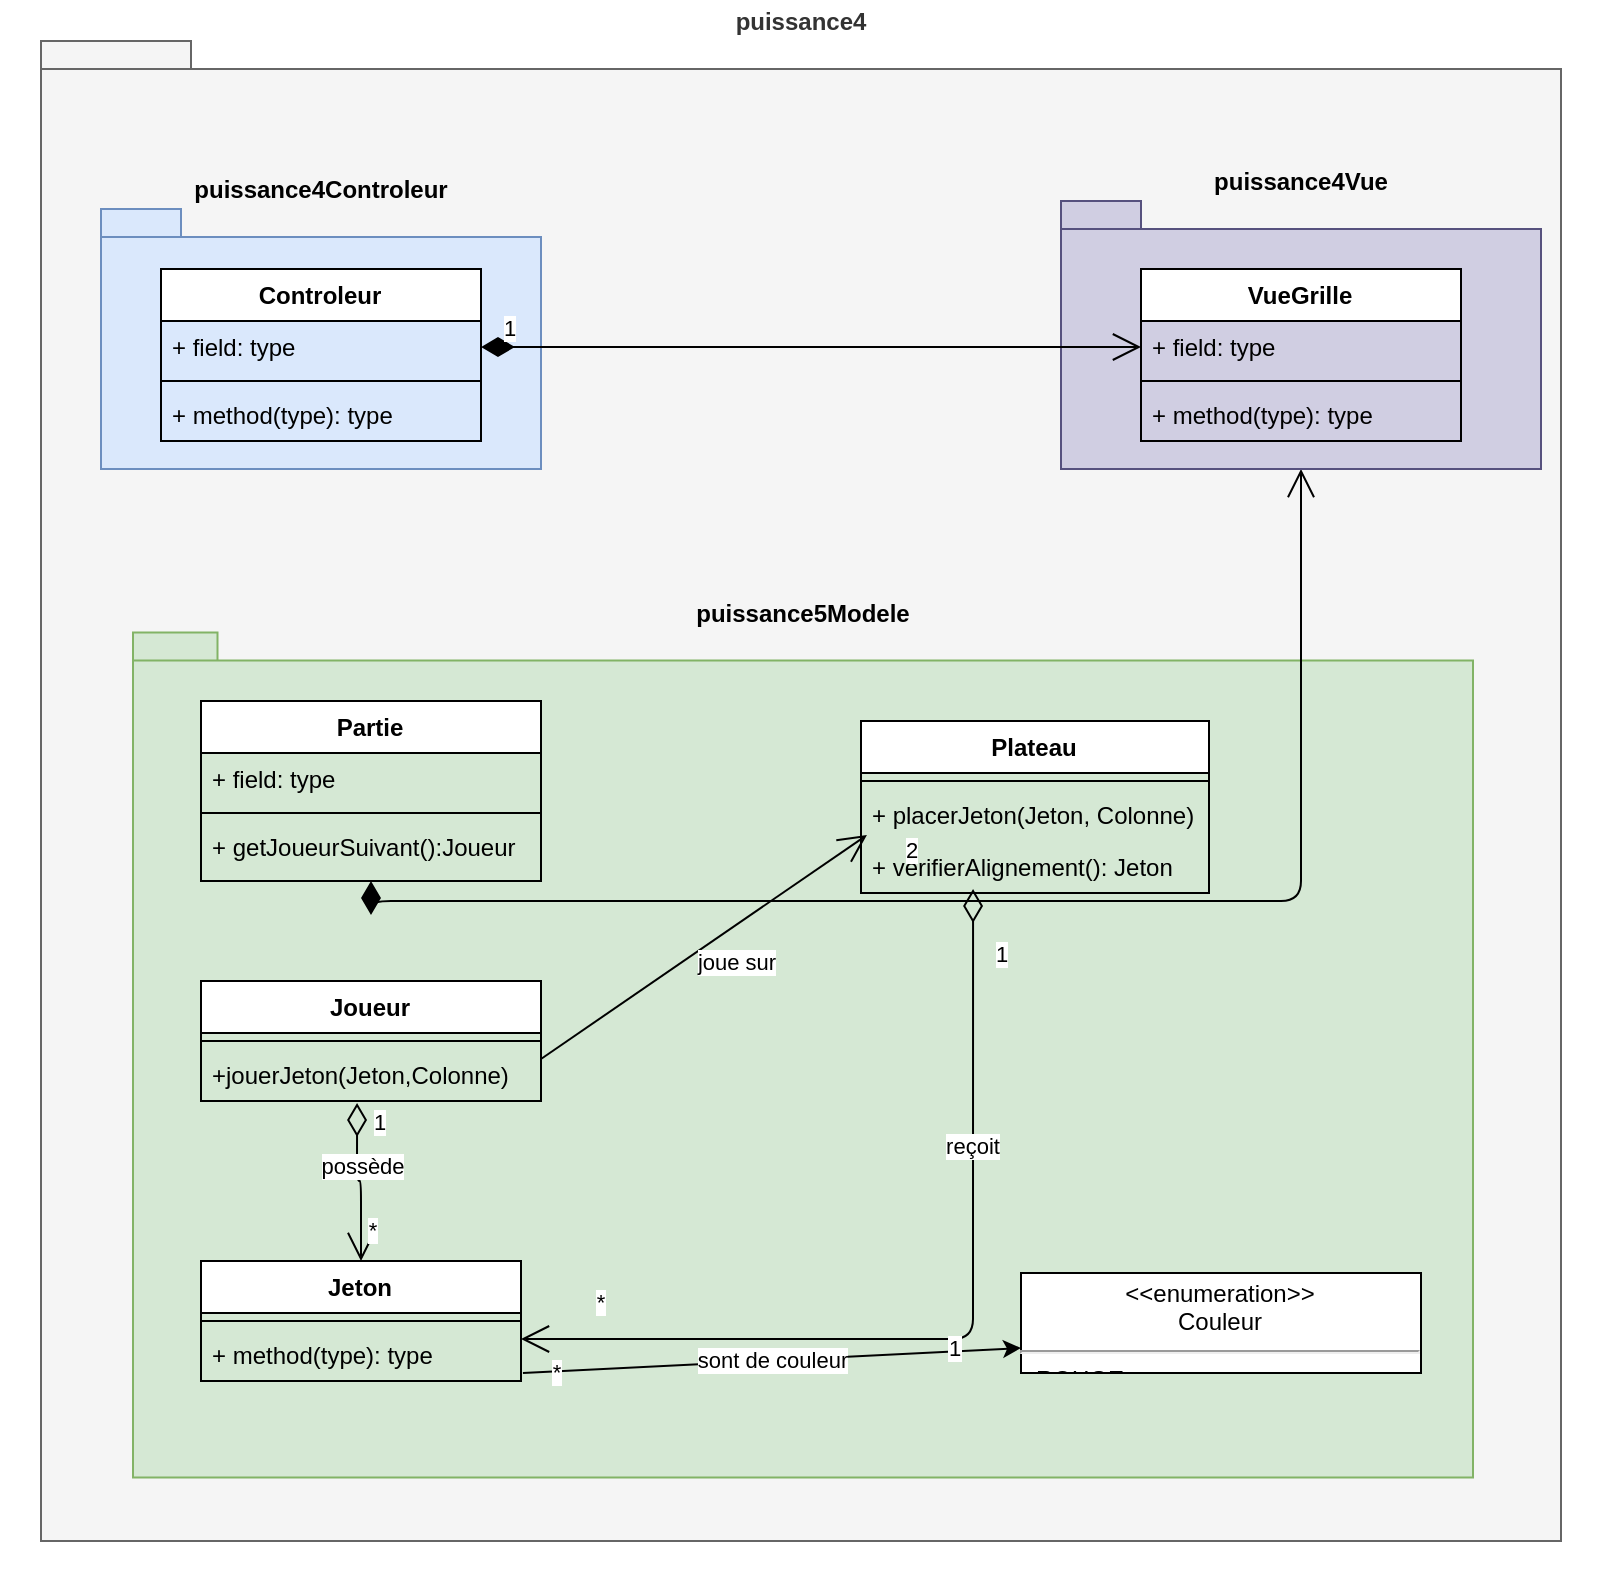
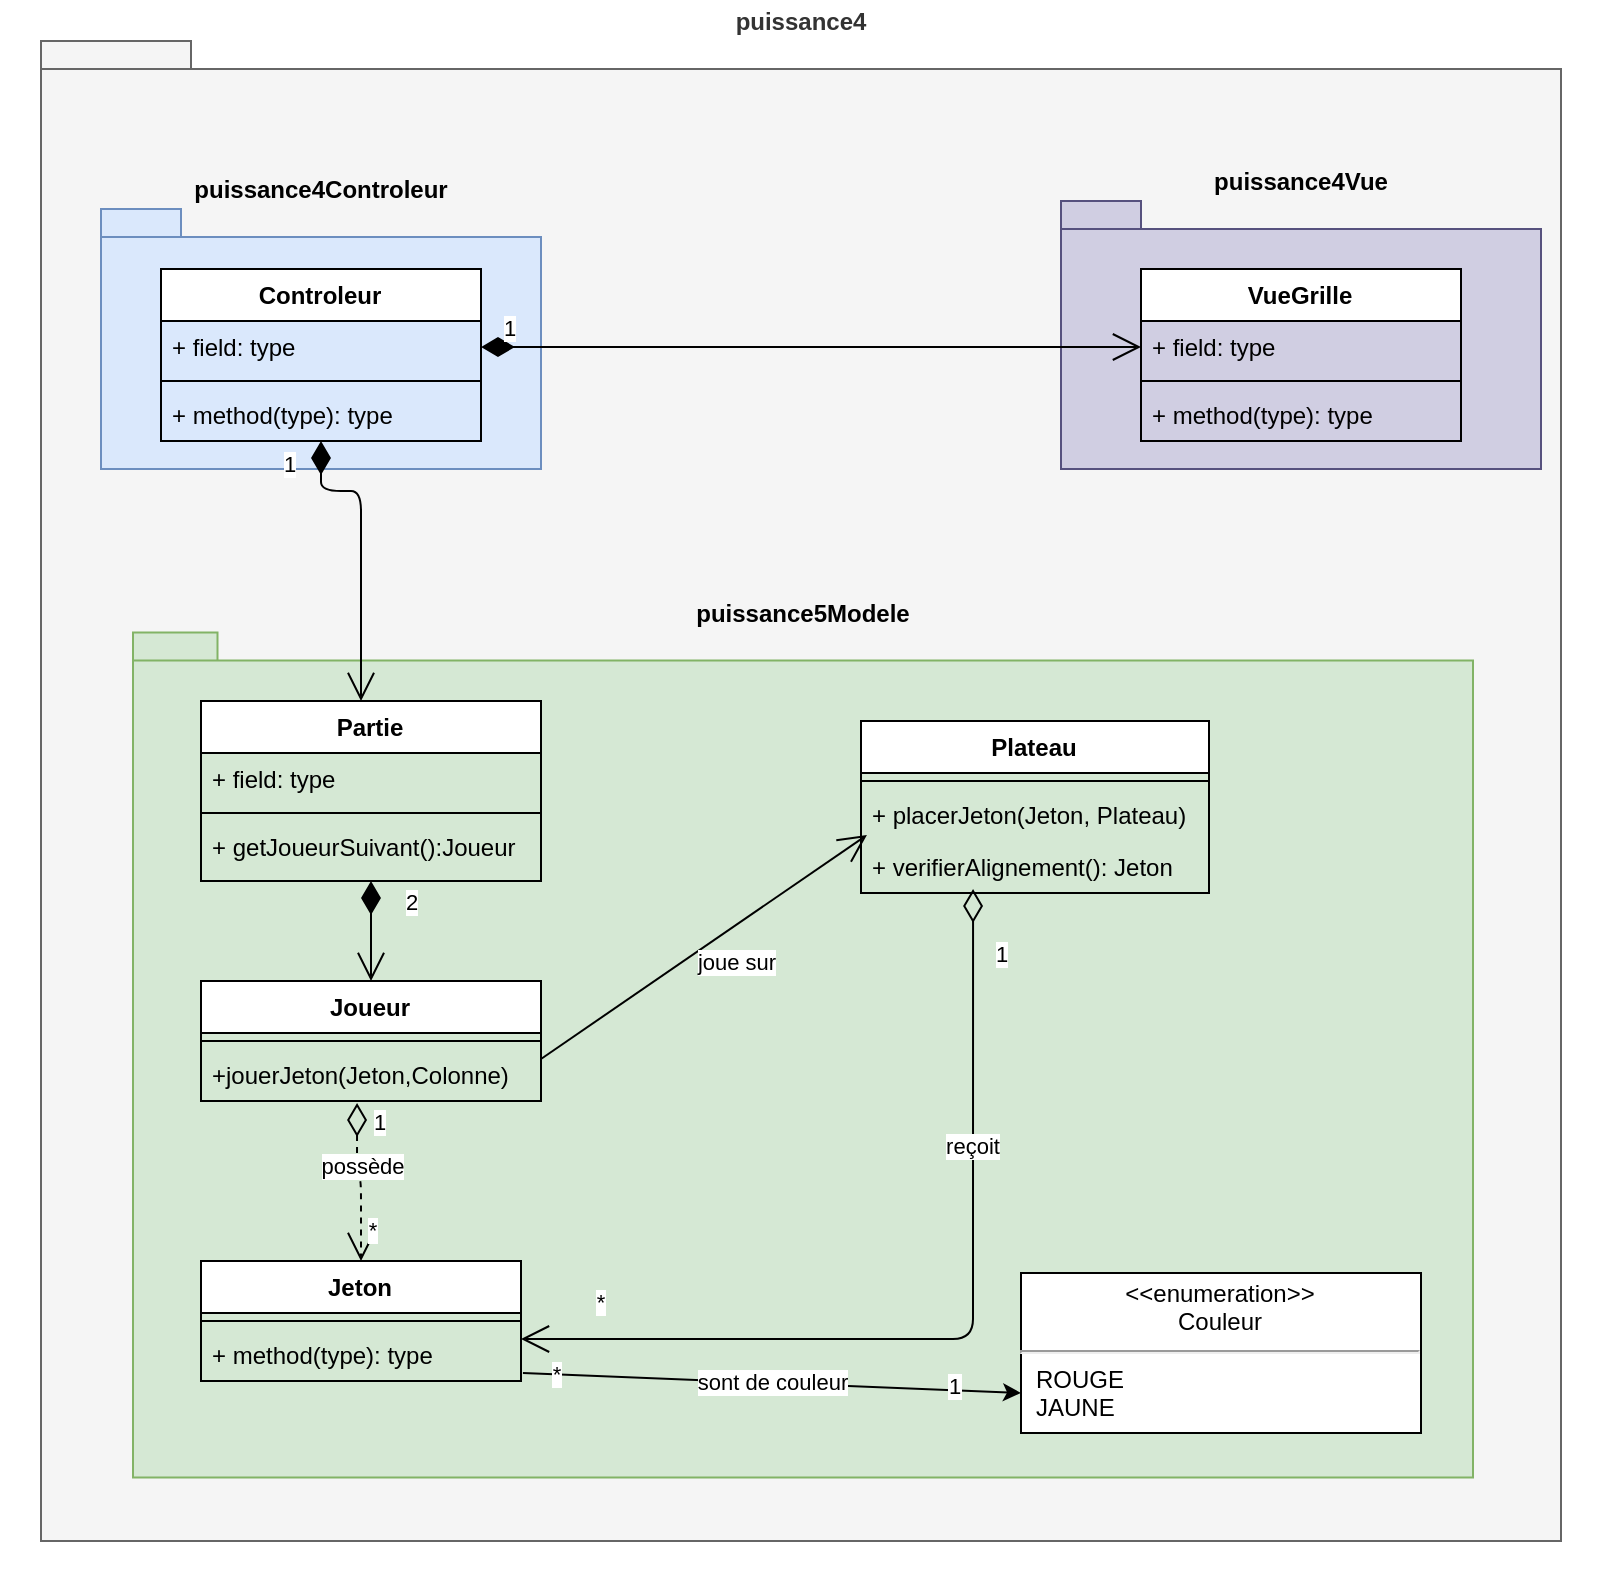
none -> (361, 575)
(1051, 816) -> (1051, 816)
(1244, 901) -> (371, 944)
(361, 1215) -> (361, 1215)
(1221, 1323) -> (1221, 1353)
